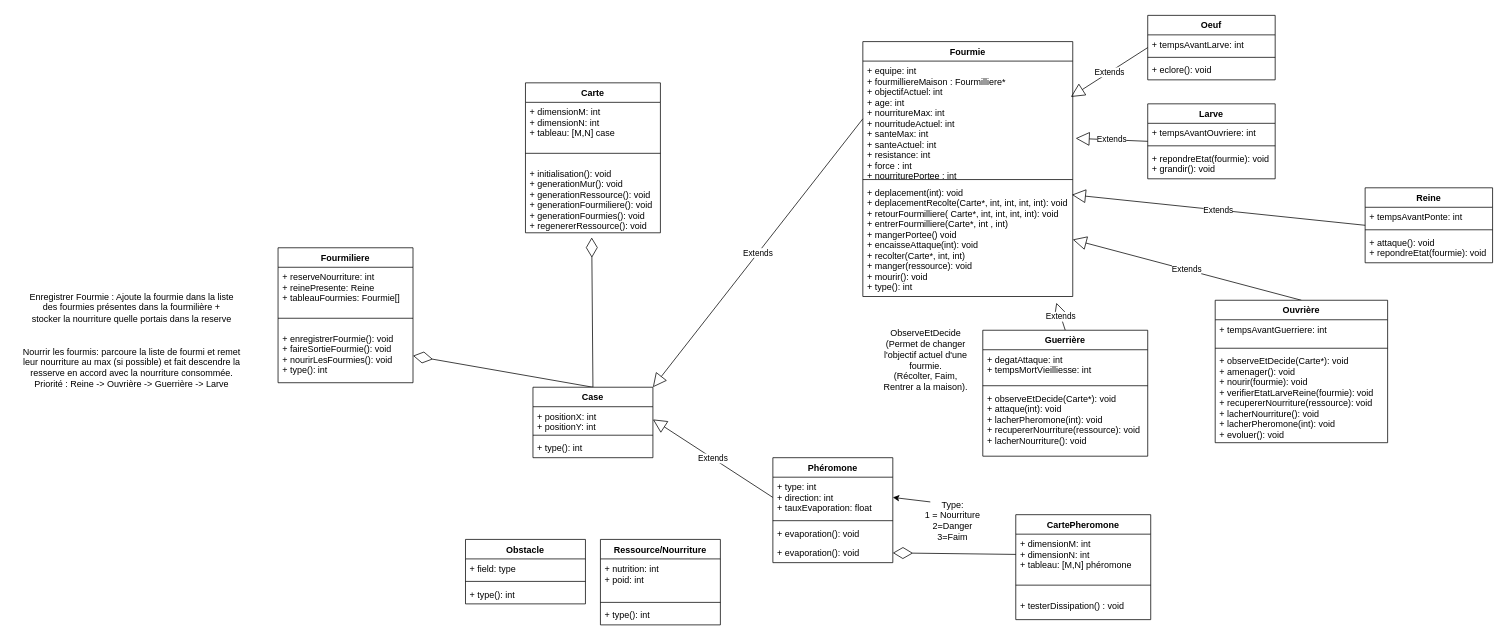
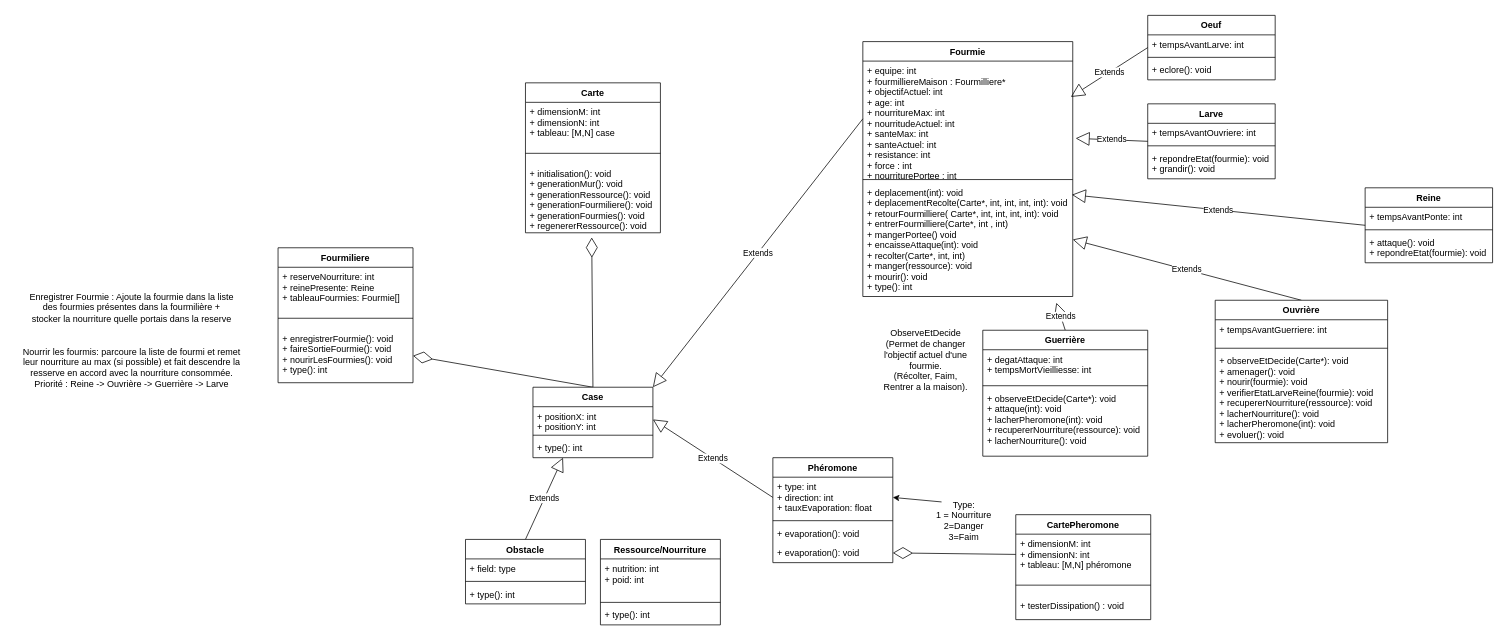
none -> (541, 505)
(953, 521) -> (964, 521)
